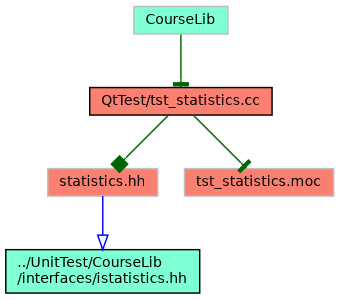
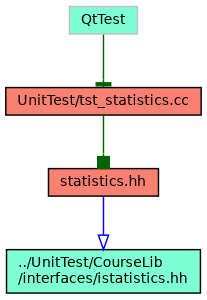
(181, 20) -> (103, 20)
(181, 101) -> (103, 101)
(103, 182) -> (103, 182)
(259, 182) -> none
